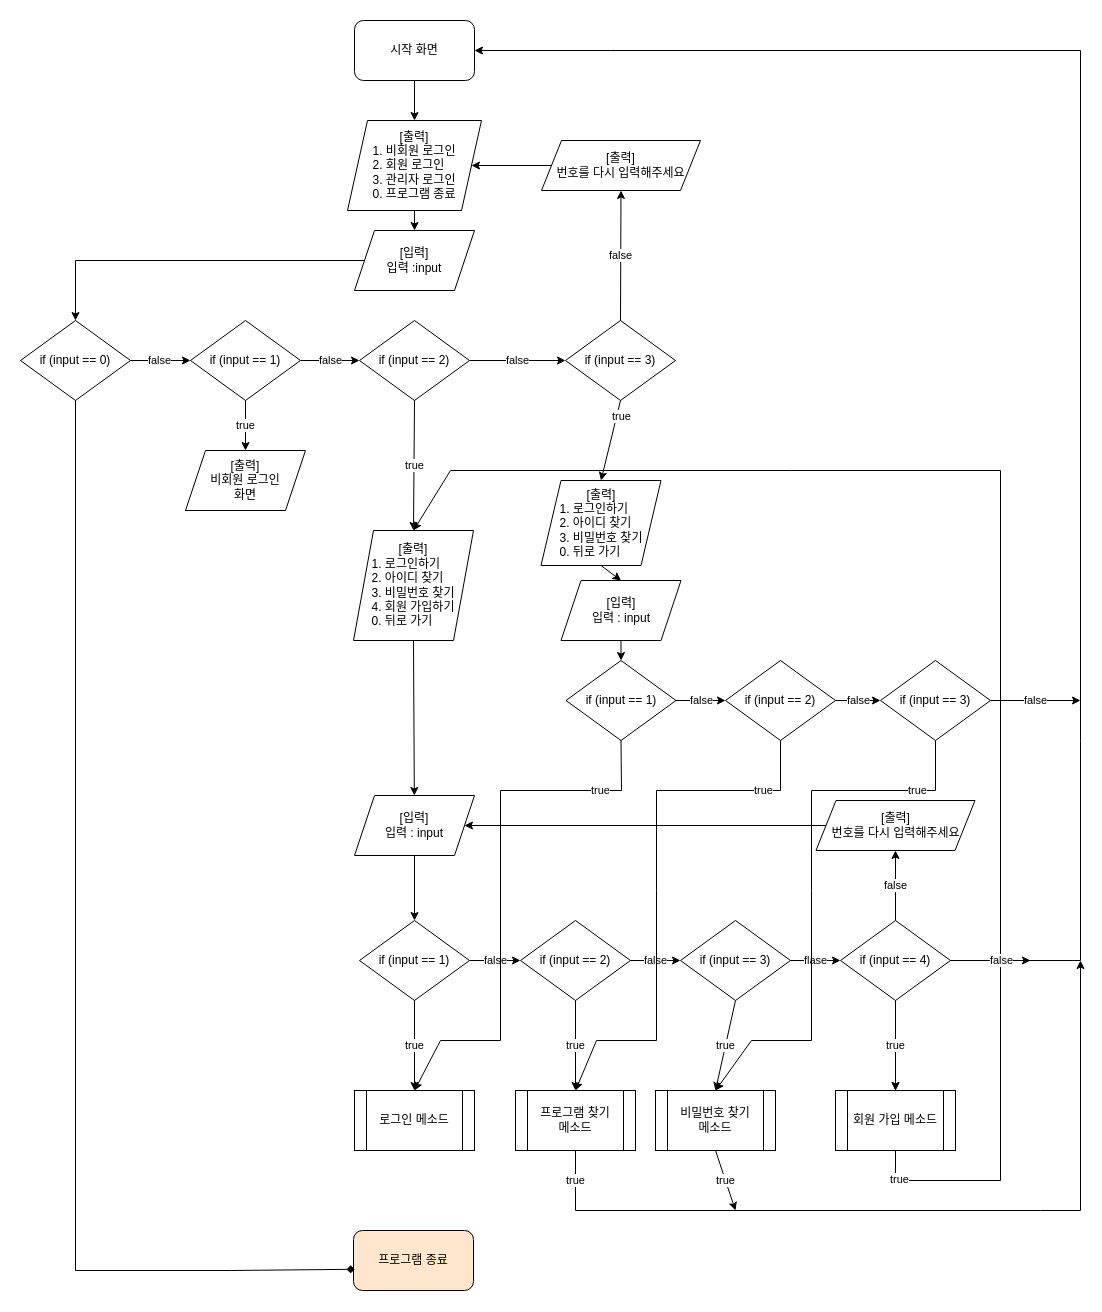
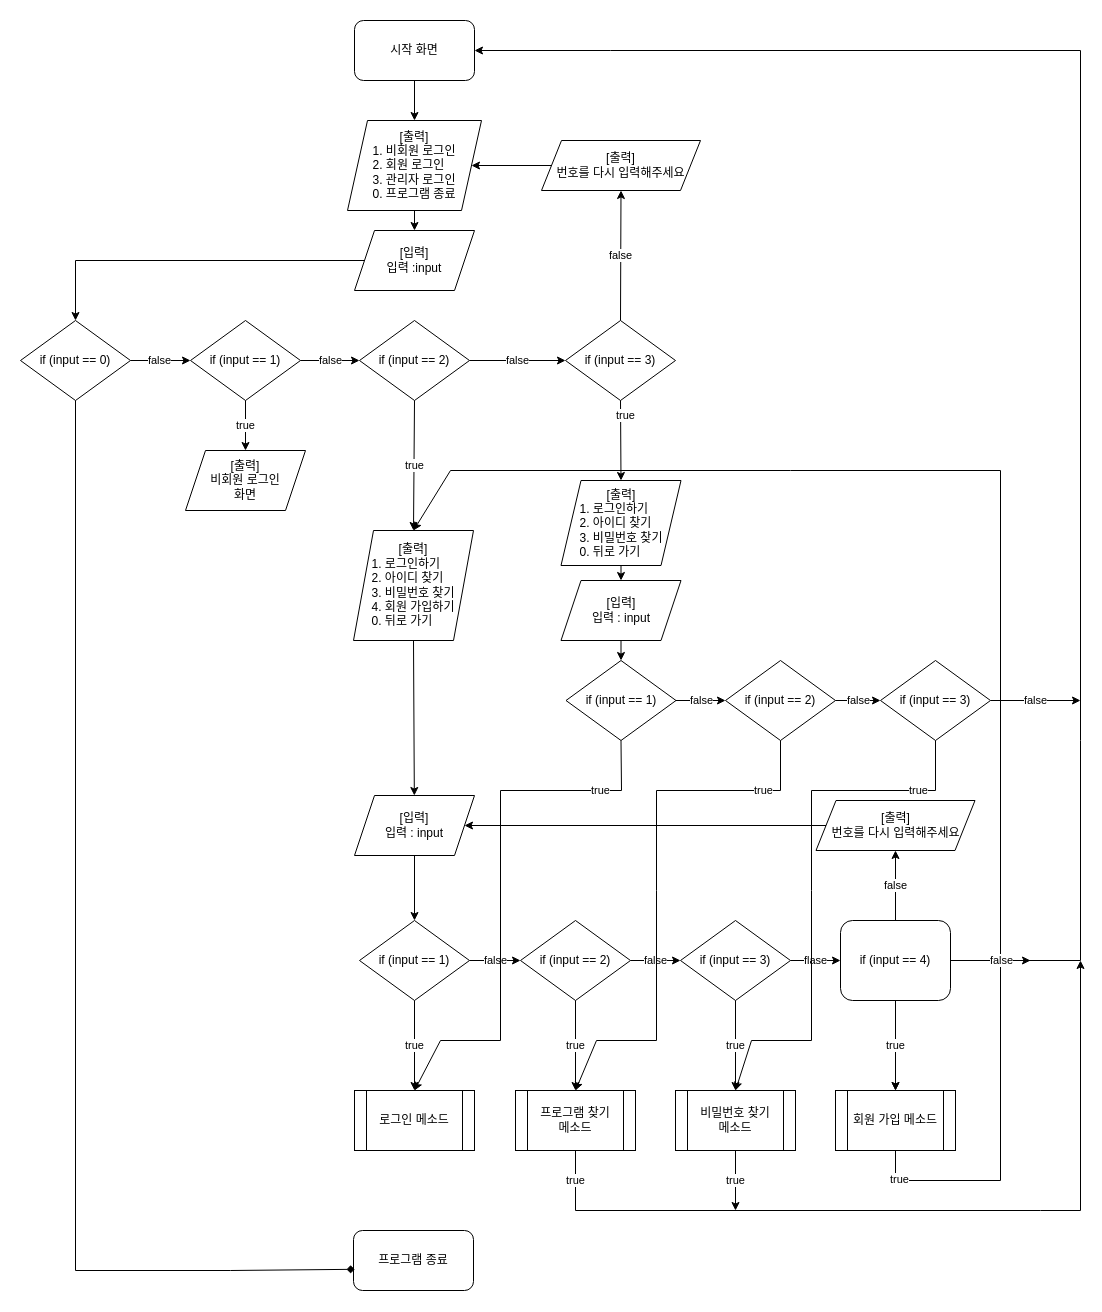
(601, 523) -> (621, 523)
(896, 961) -> (896, 961)
(716, 1121) -> (736, 1121)
(414, 1261) -> (414, 1261)
